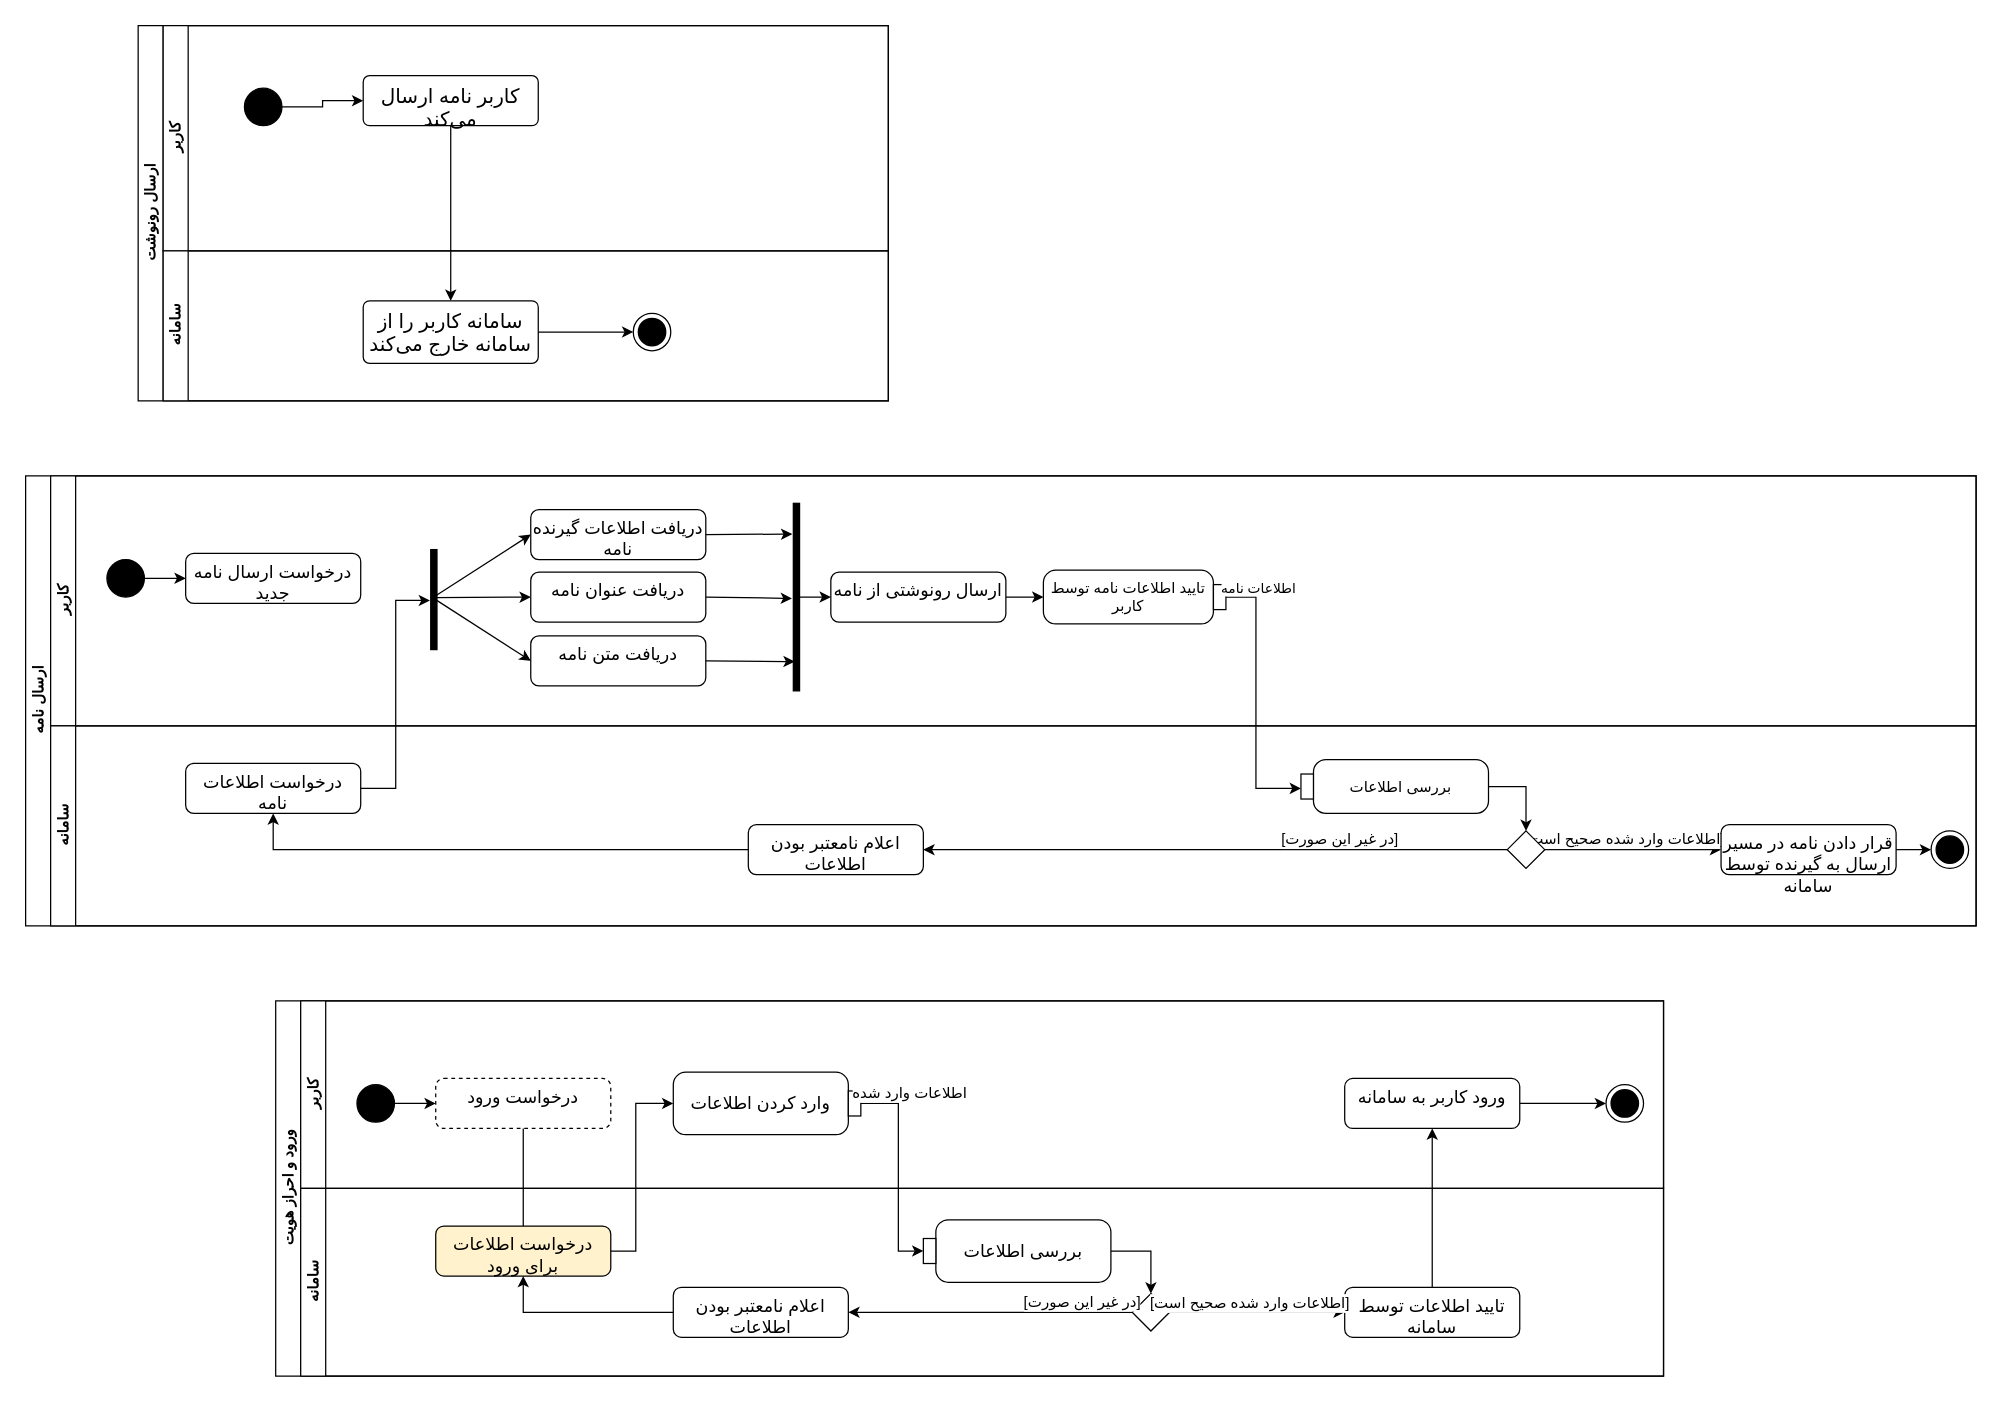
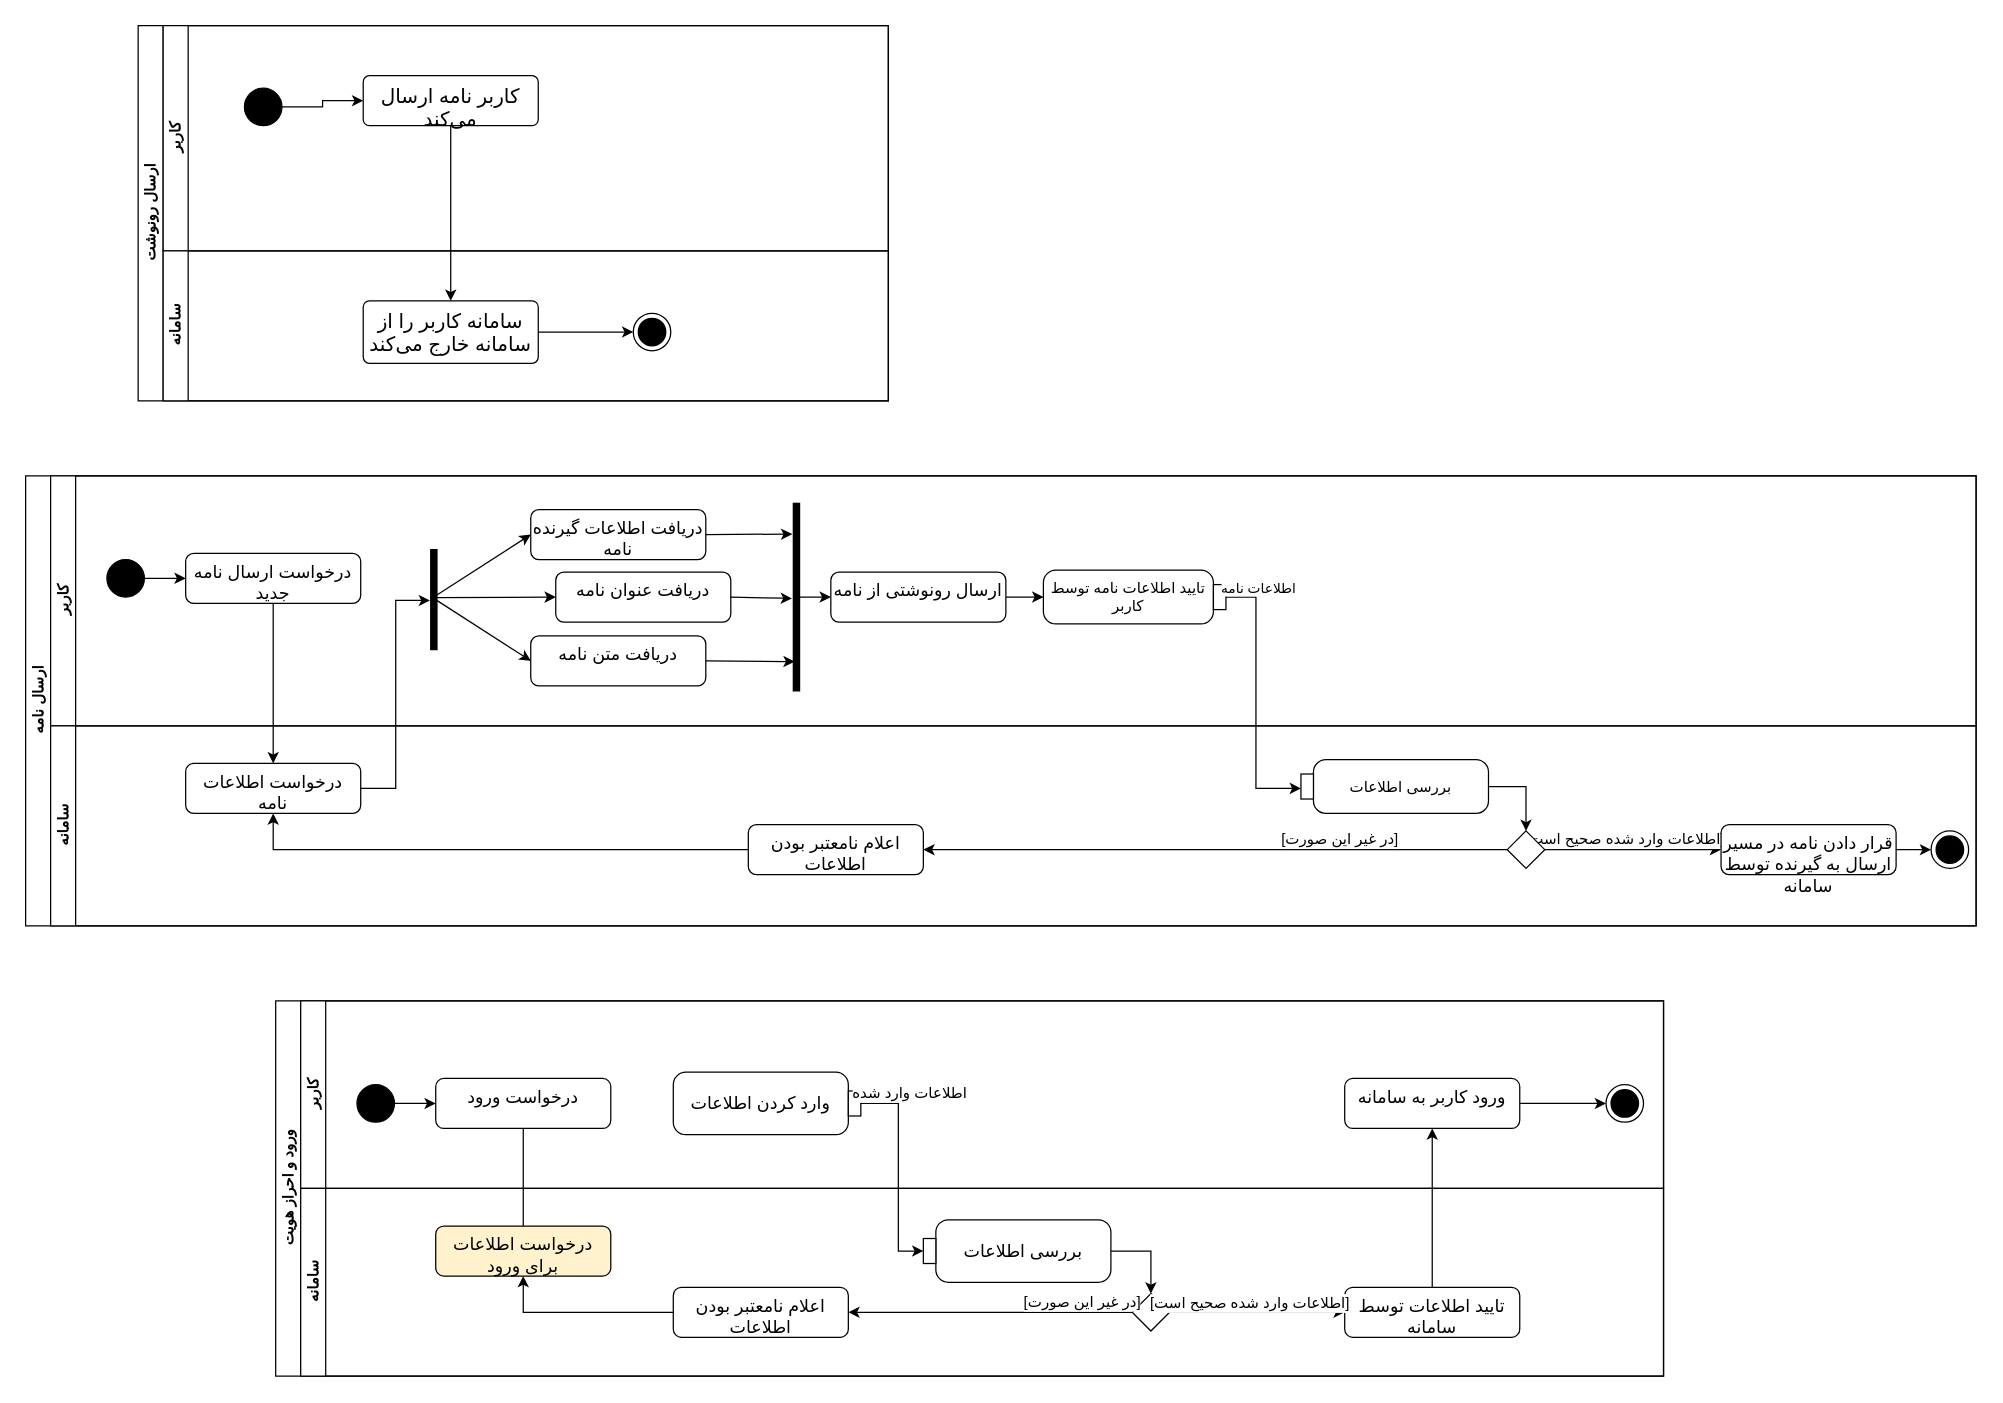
(618, 597) -> (643, 597)
none -> (273, 679)
(523, 1103) -> (523, 1103)
(636, 1175) -> none
